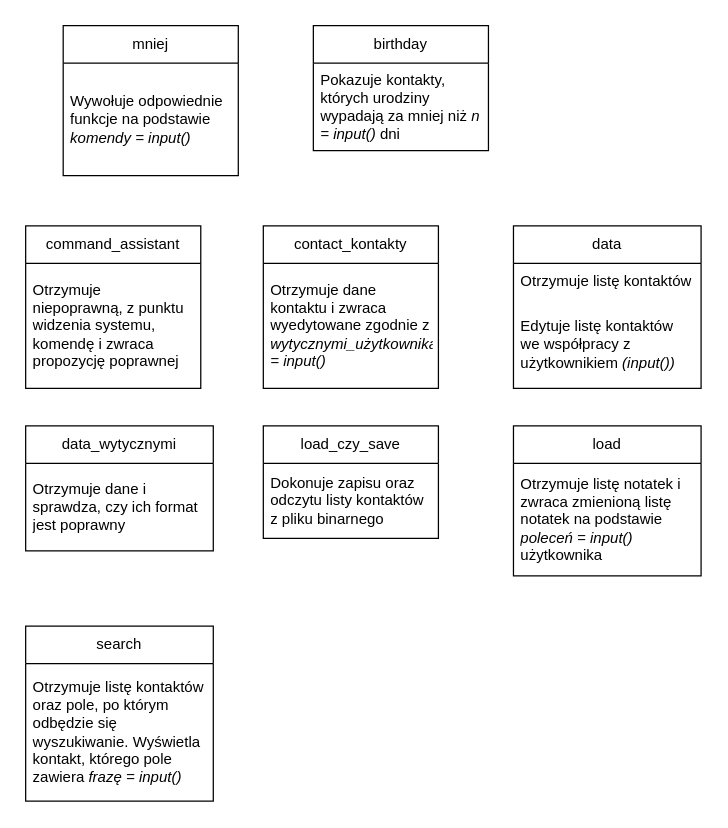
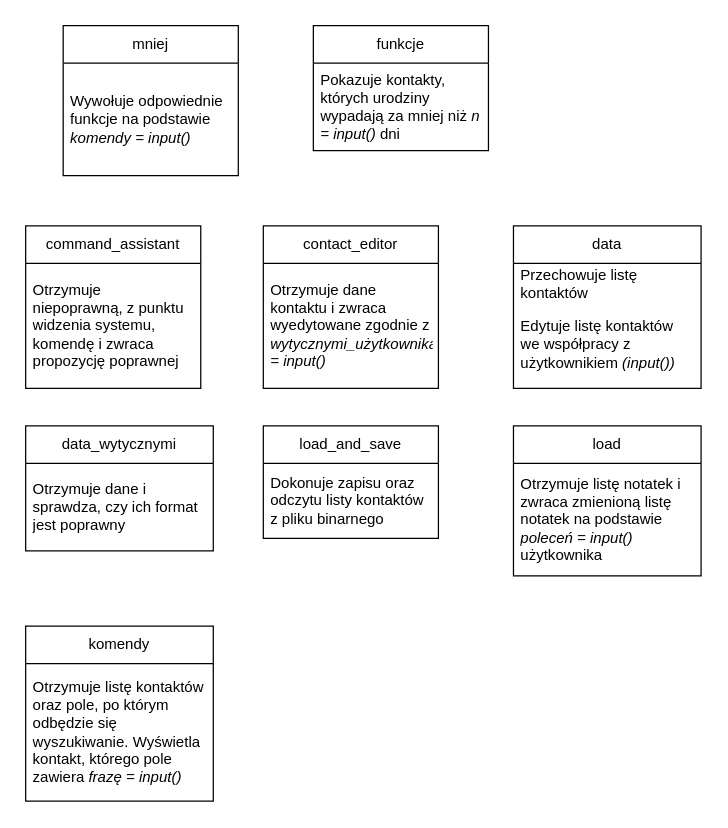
(401, 44) -> (401, 44)
(351, 244) -> (351, 244)
(608, 282) -> (608, 282)
(351, 444) -> (351, 444)
(119, 644) -> (119, 644)
